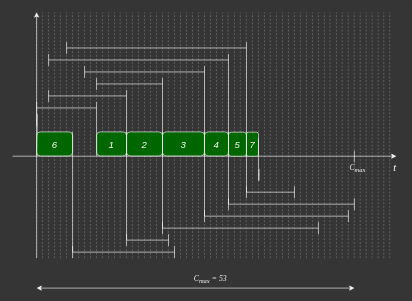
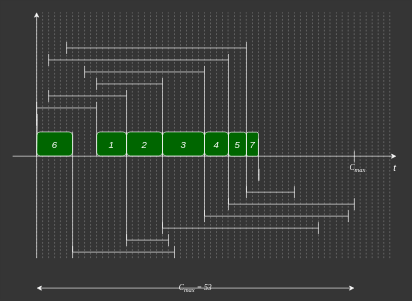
(210, 279) -> (195, 288)
